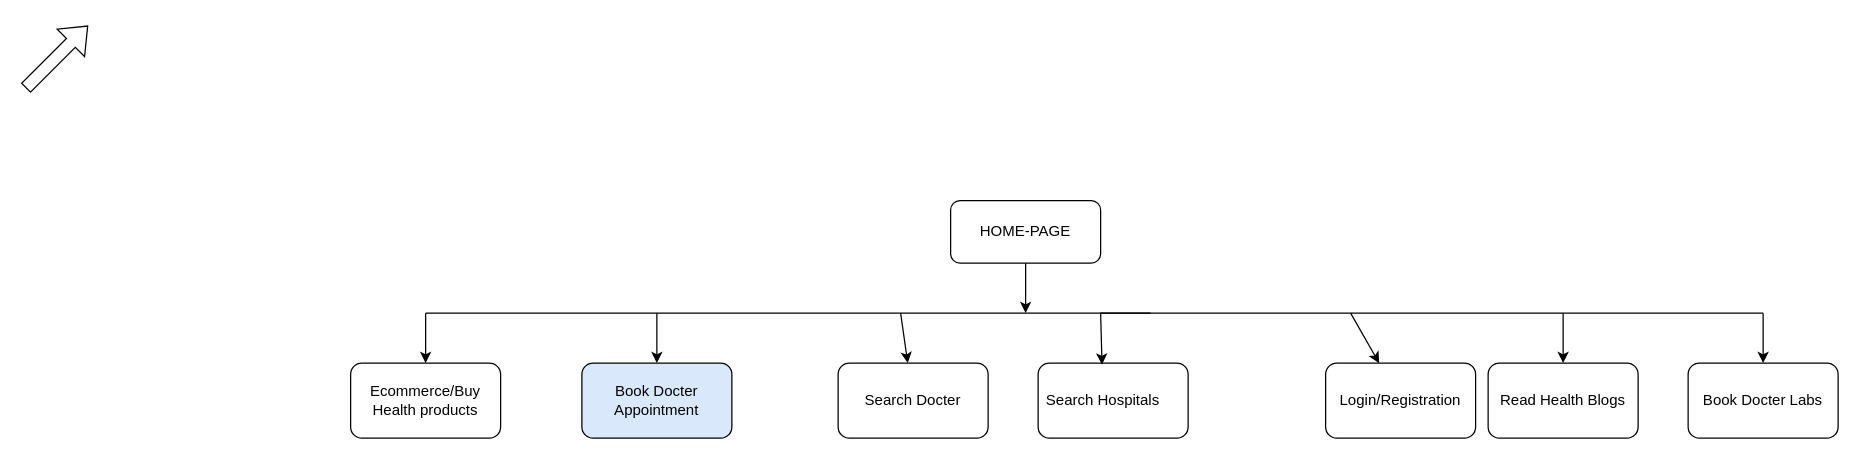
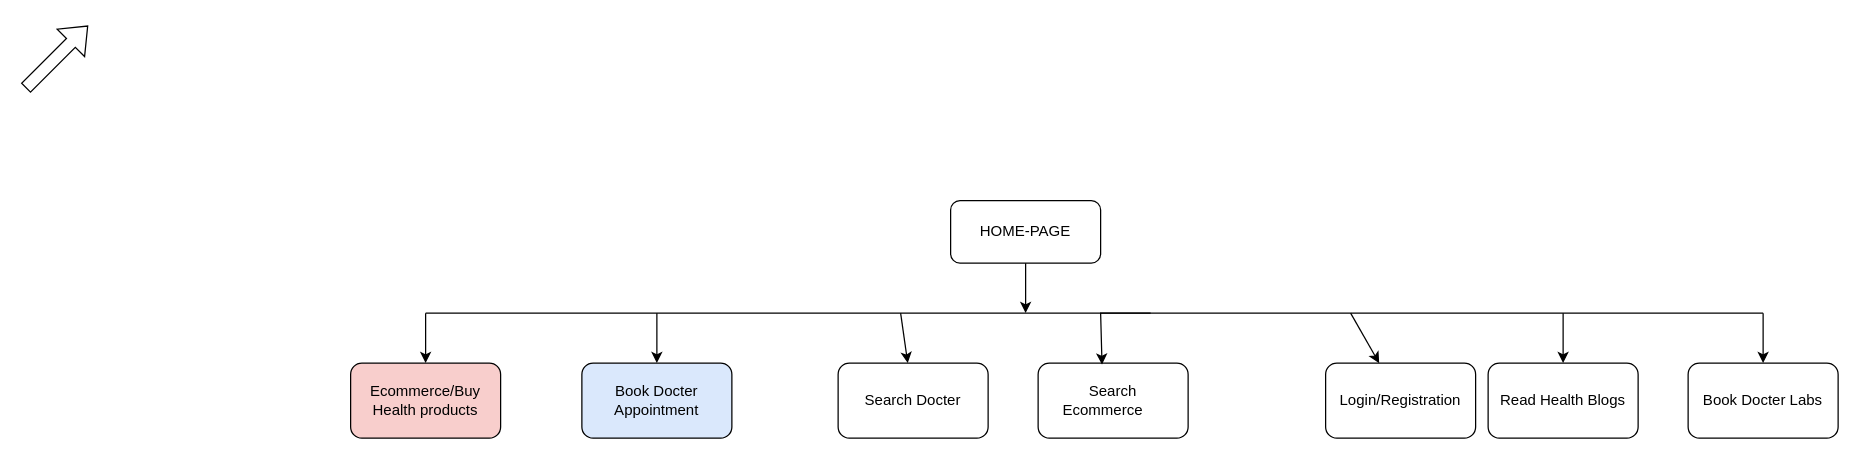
(426, 401) -> (426, 401)
(1113, 401) -> (1113, 401)
